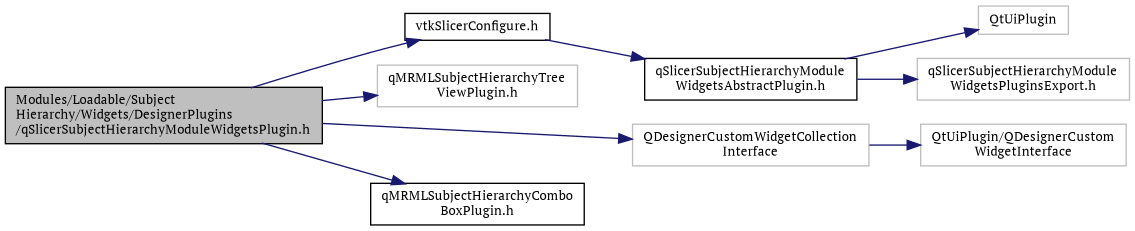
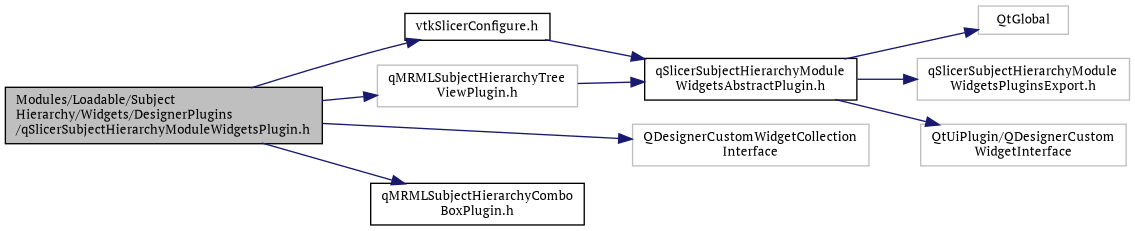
(1023, 20) -> (1023, 20)
none -> (604, 83)
(888, 145) -> (880, 111)
